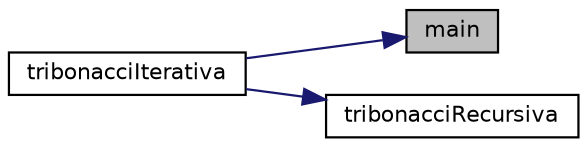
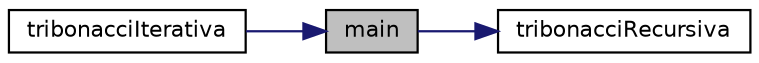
(275, 93) -> (446, 31)
